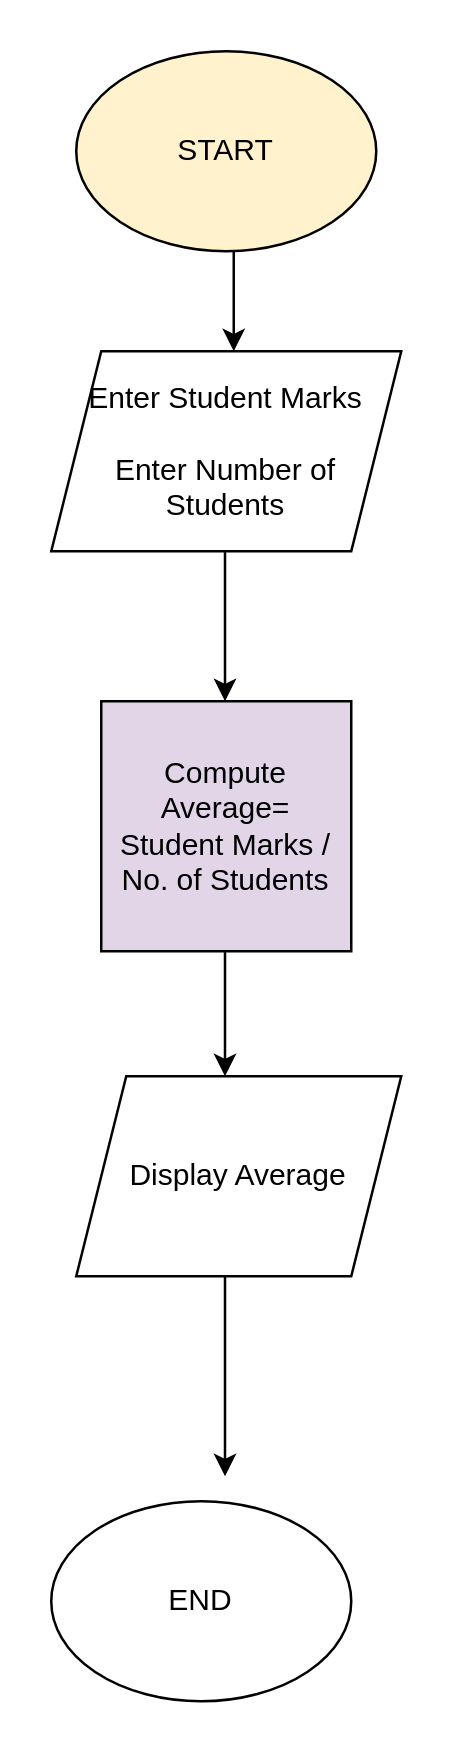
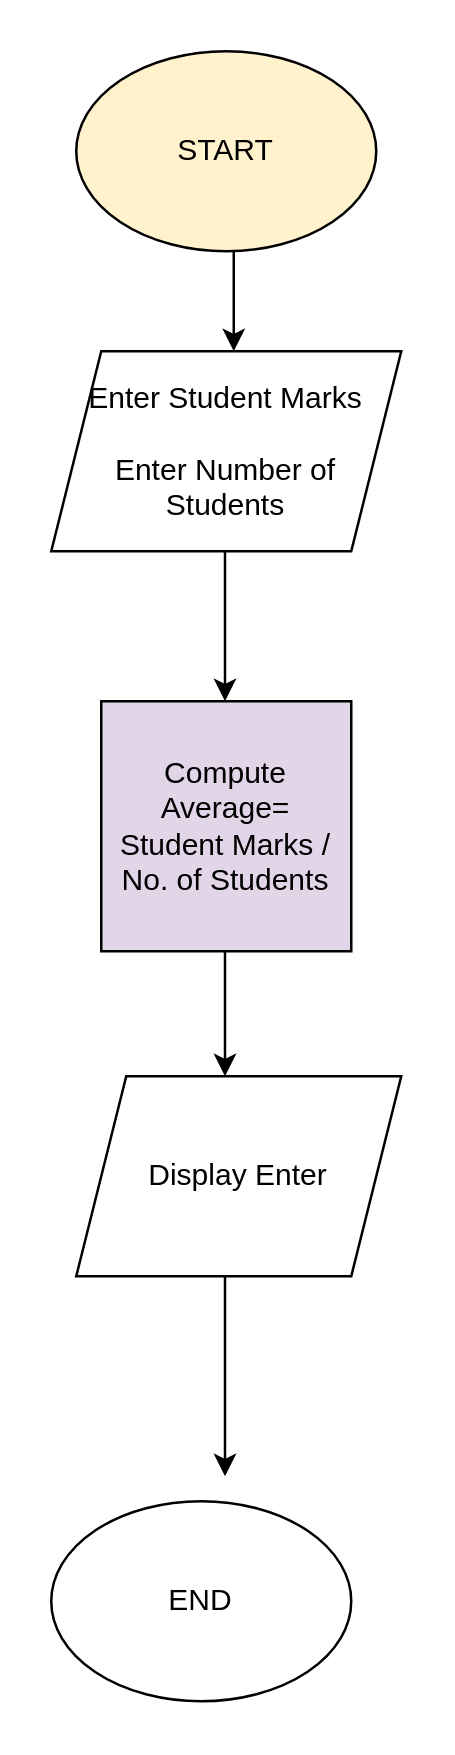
(239, 1176) -> (239, 1176)
